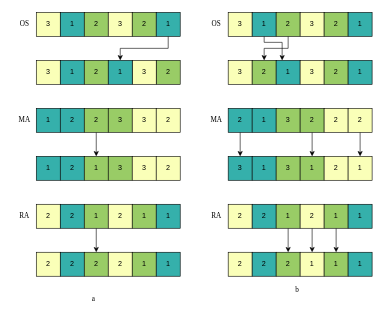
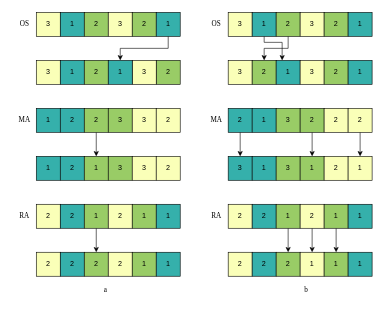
(297, 290) -> (306, 290)
(93, 299) -> (105, 290)
